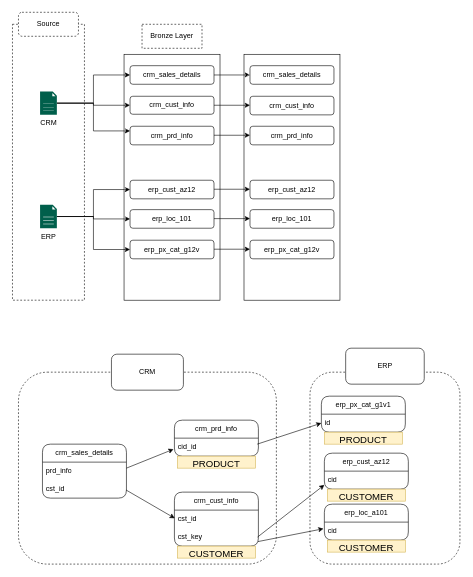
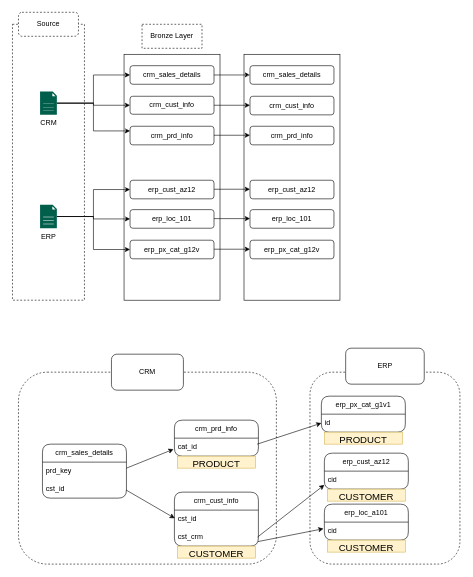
(188, 447) -> (189, 447)
(61, 471) -> (60, 471)
(192, 537) -> (192, 537)
